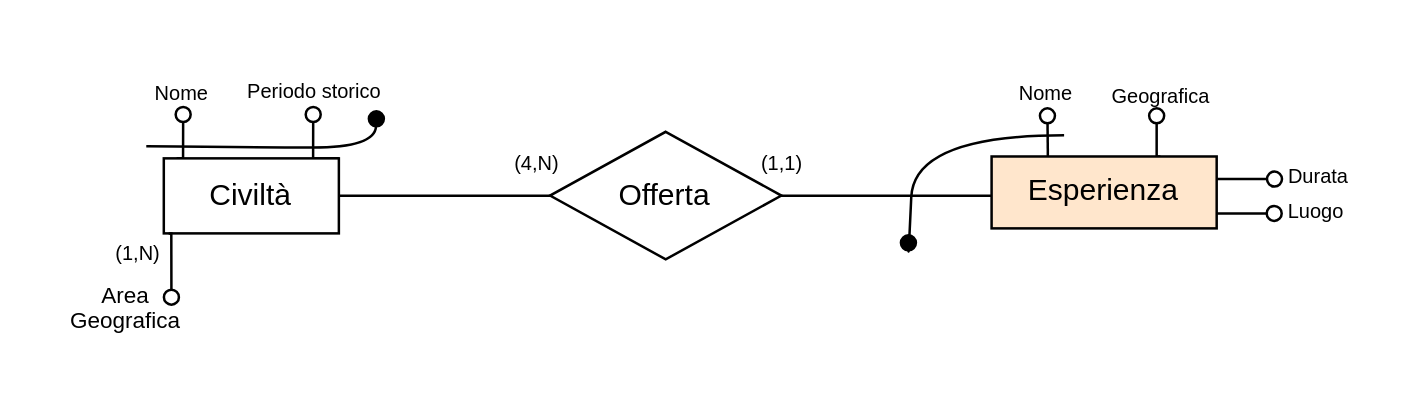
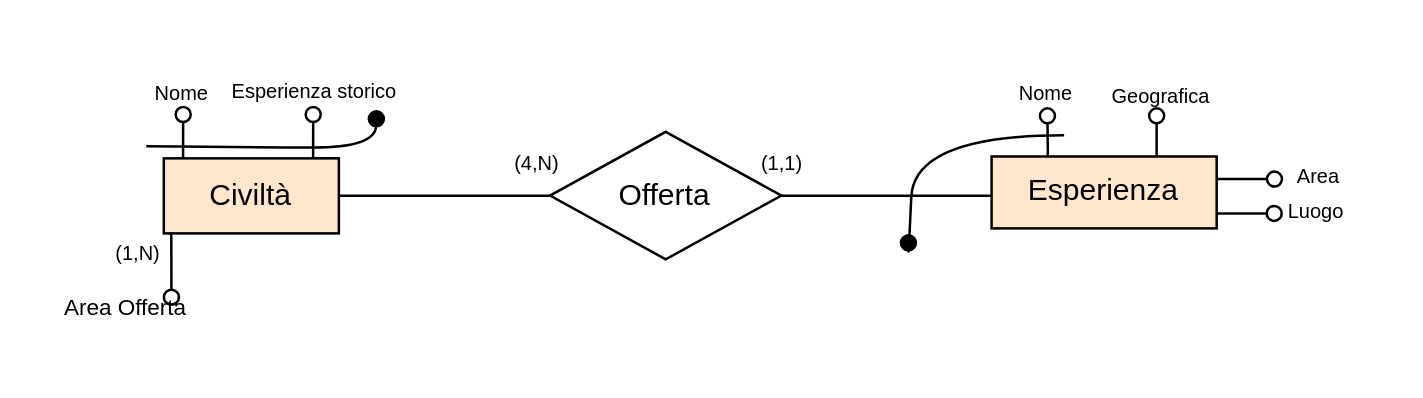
(315, 89) -> (315, 89)
(1319, 174) -> (1319, 174)
(251, 196) -> (251, 196)
(126, 306) -> (126, 306)
